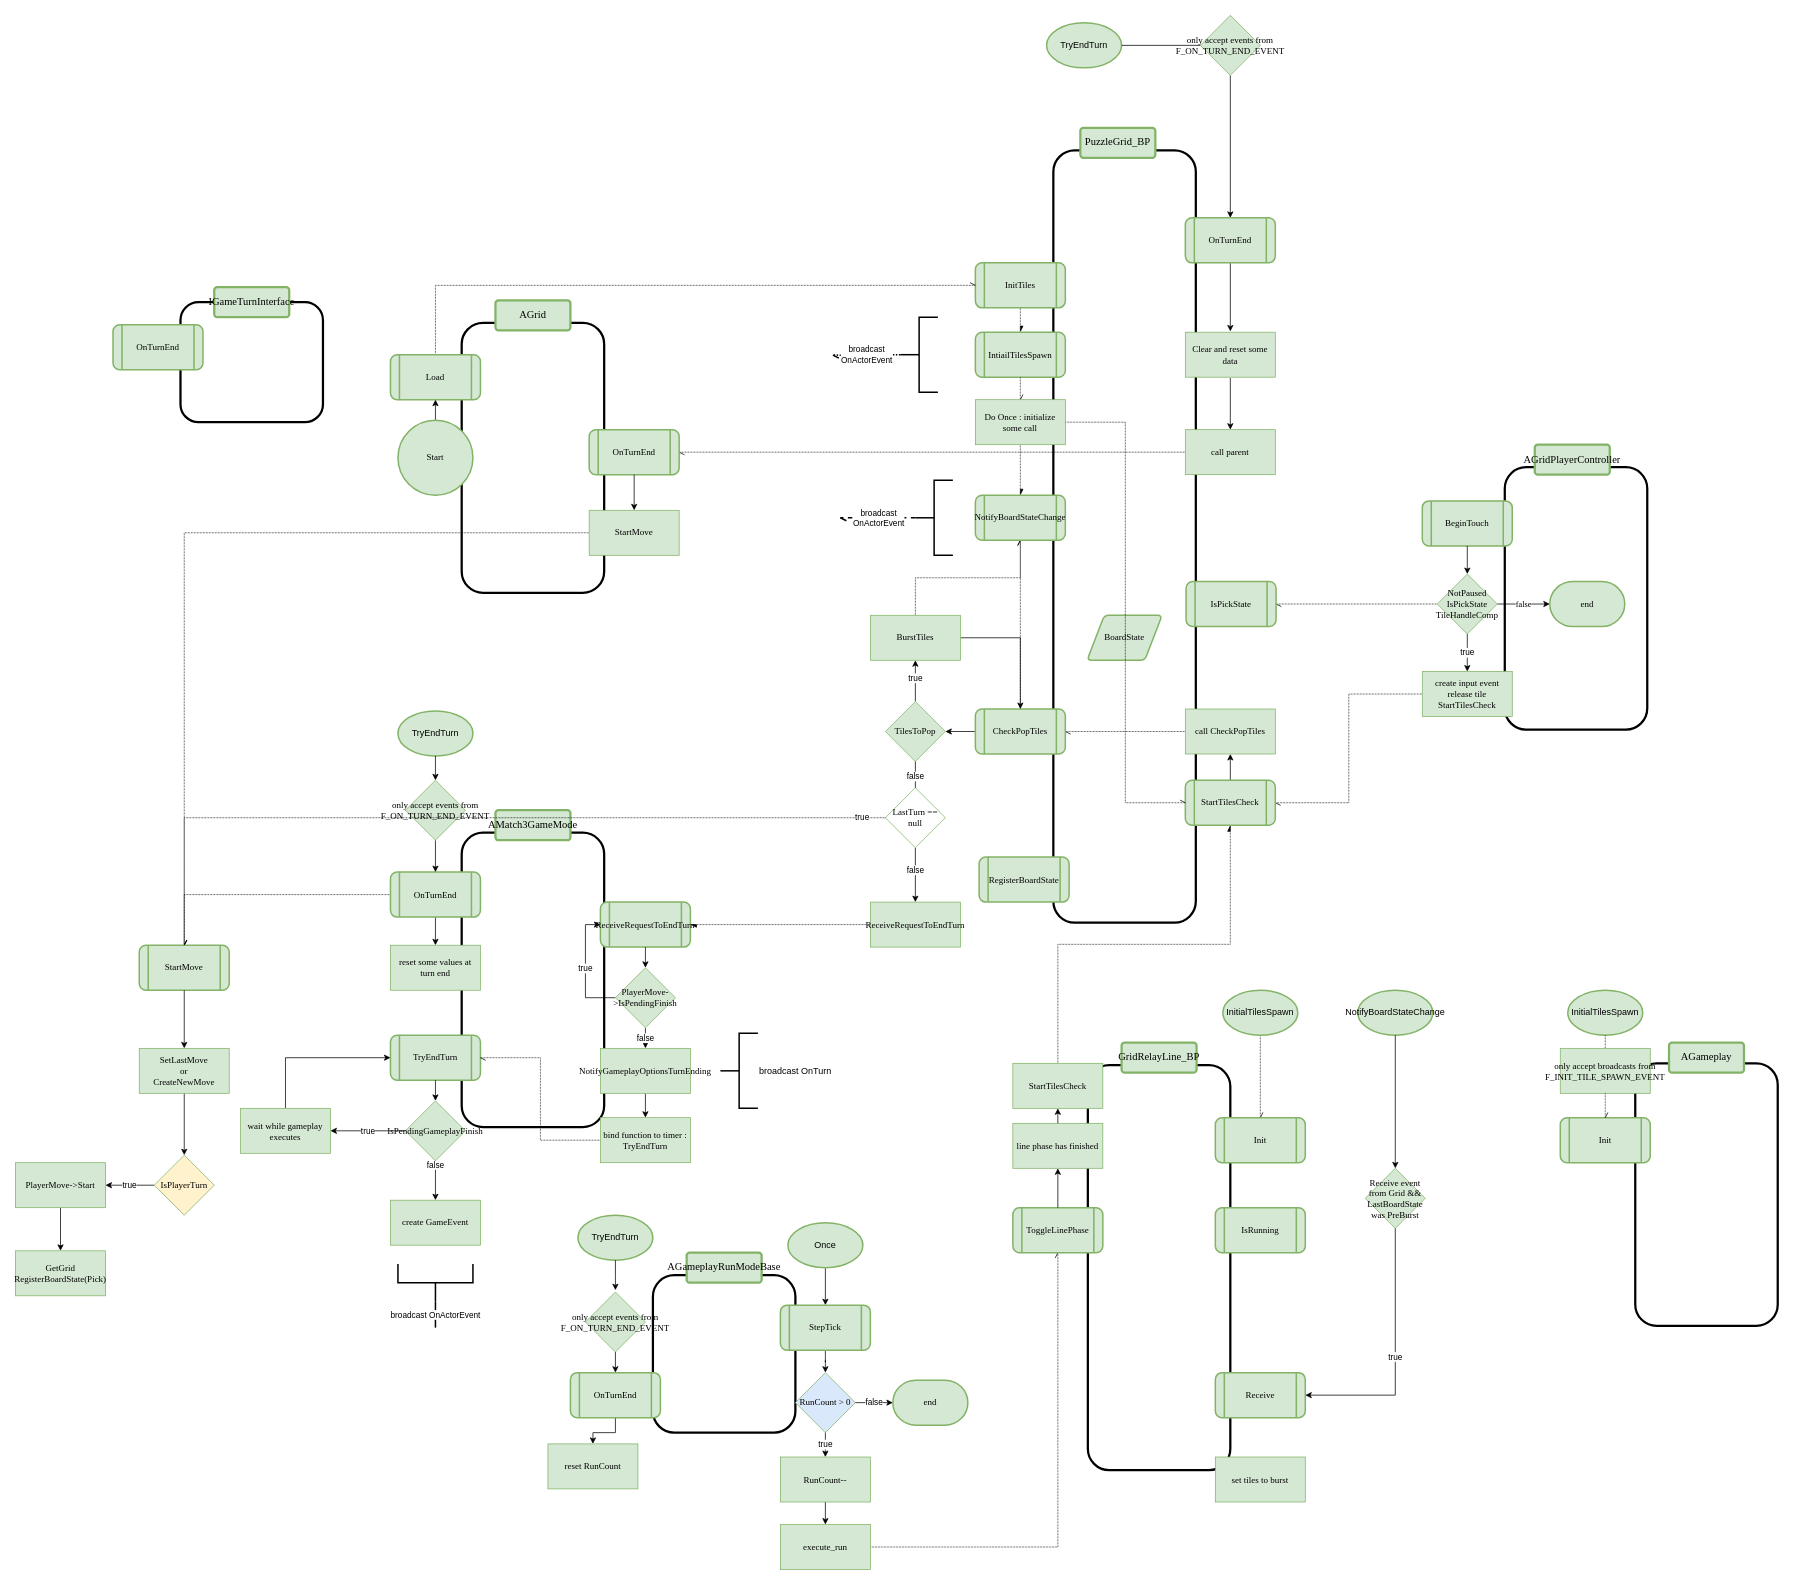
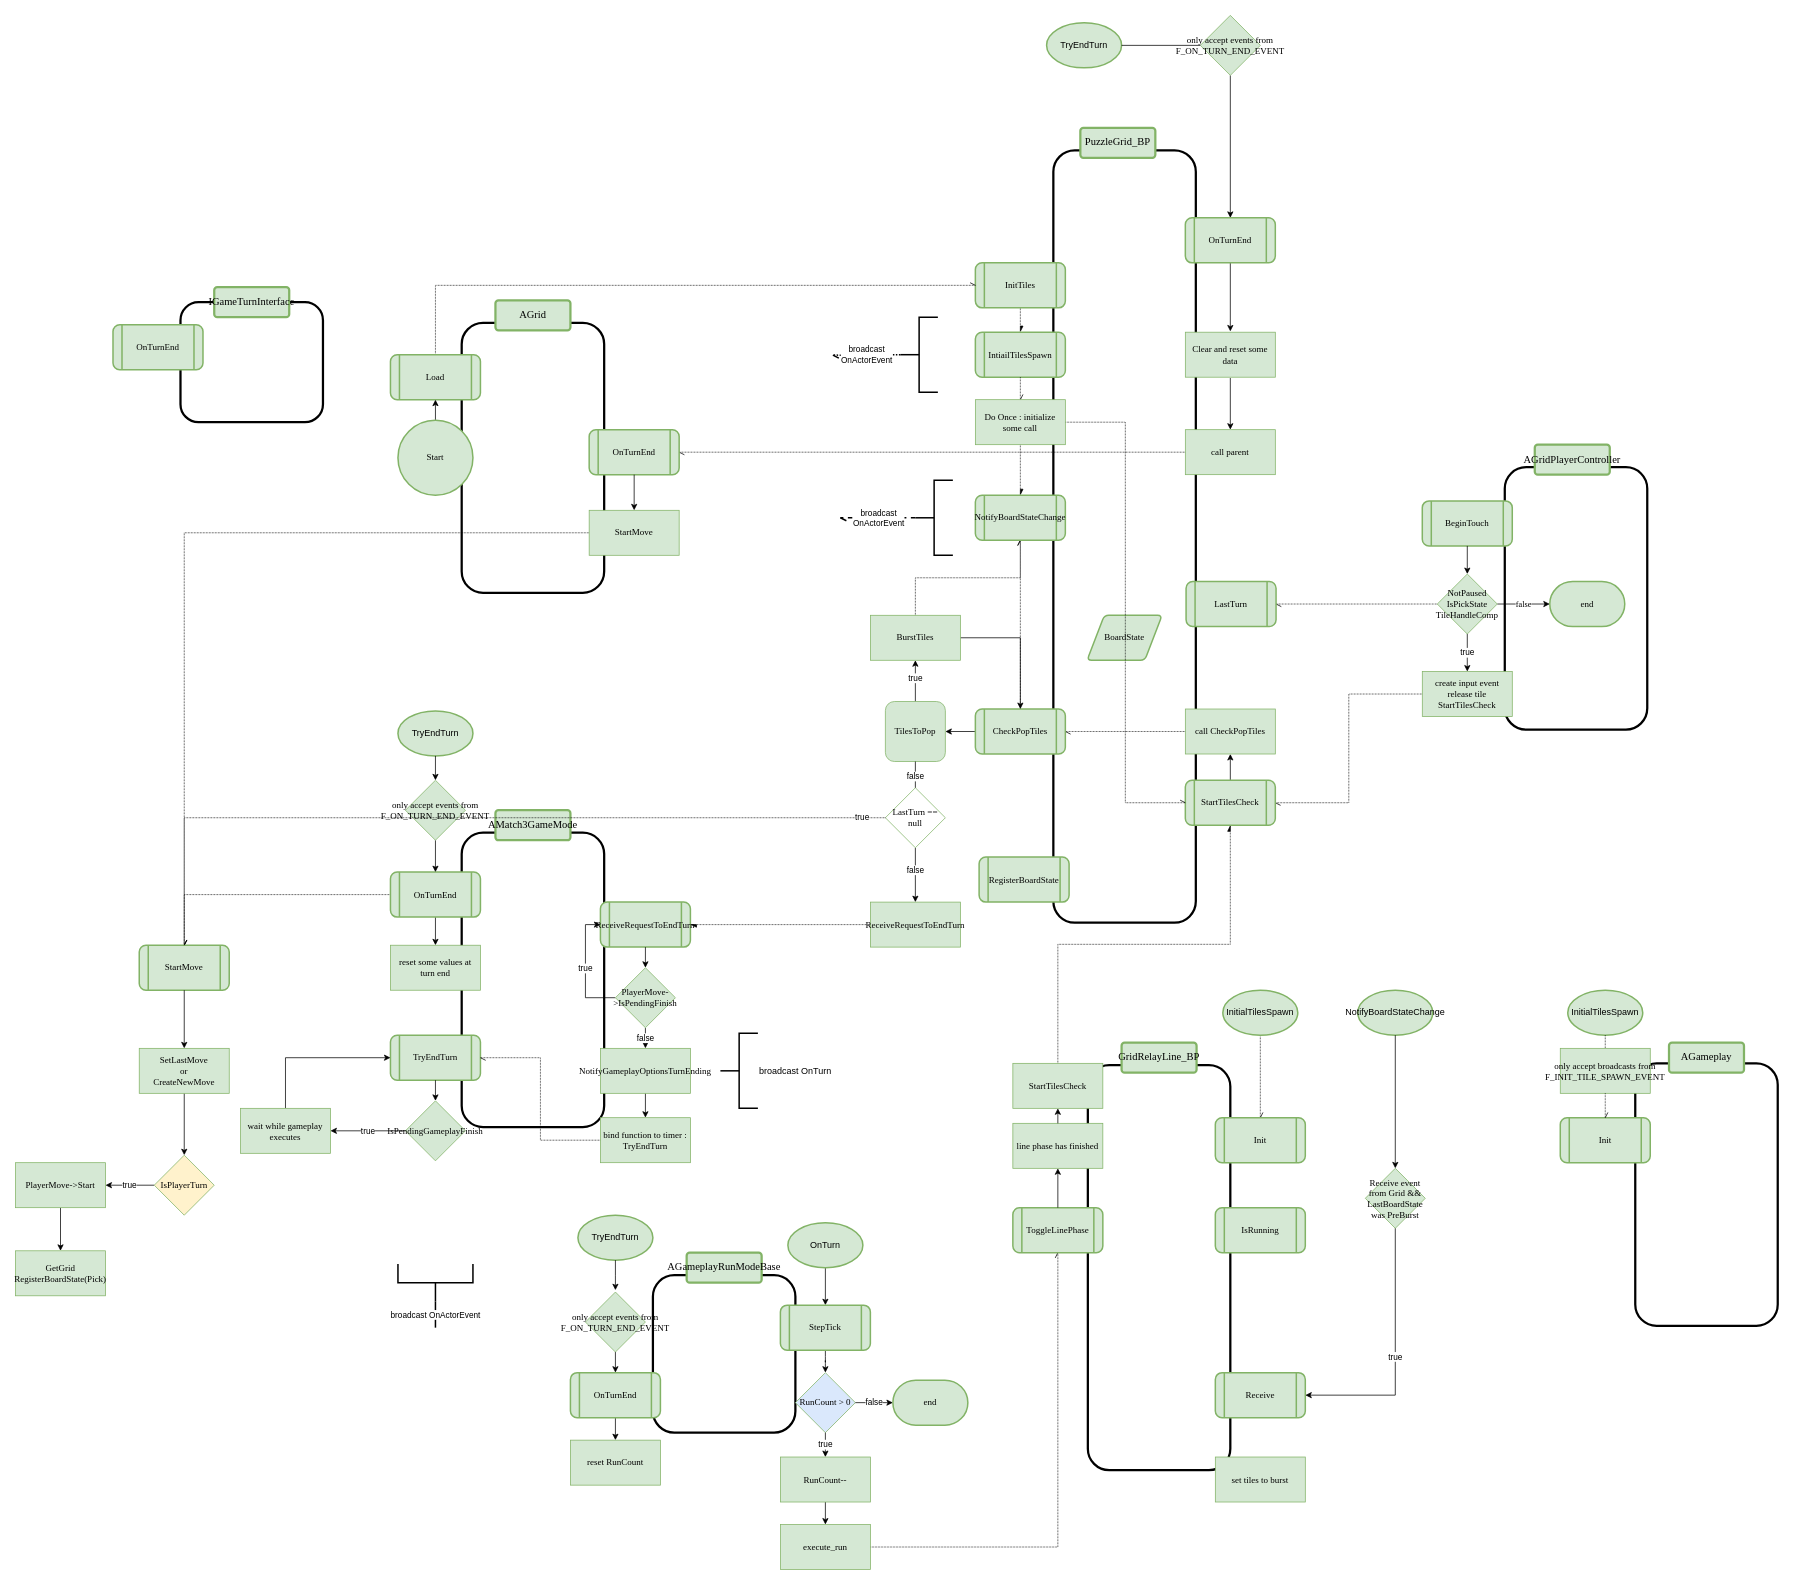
(1231, 604) -> (1231, 604)
(915, 732) -> (915, 732)
(435, 1178) -> none
(435, 1223) -> none
(825, 1245) -> (825, 1245)
(593, 1467) -> (615, 1463)
